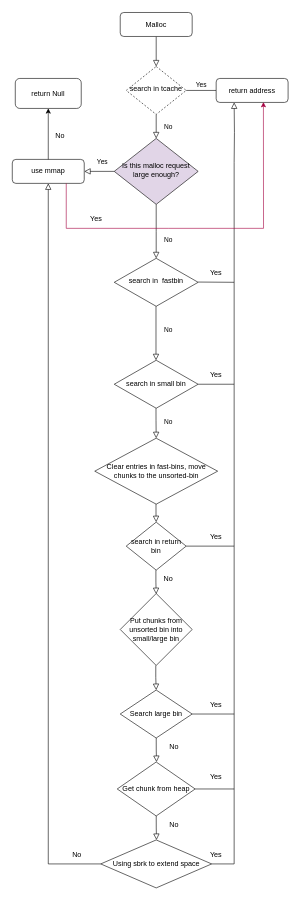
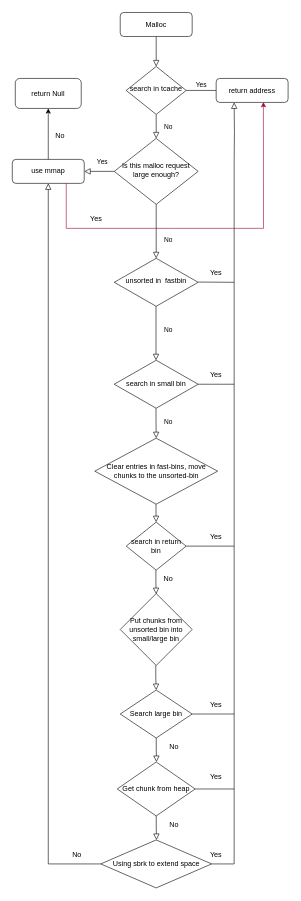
(156, 90) -> (156, 90)
(156, 171) -> (156, 171)
(156, 281) -> (156, 281)
